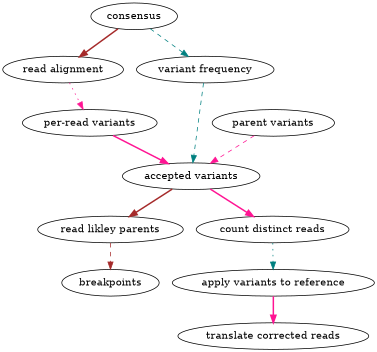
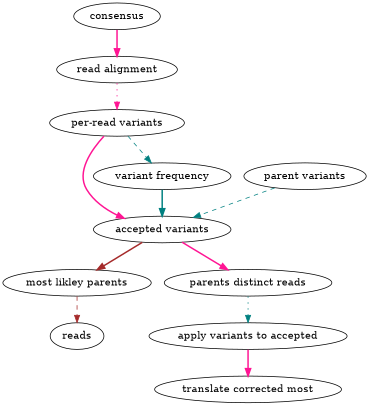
(102, 40) -> (117, 39)
(166, 40) -> (137, 147)
(199, 119) -> (162, 199)
(236, 147) -> (237, 201)
(110, 229) -> (77, 283)
(273, 229) -> (248, 283)
(110, 283) -> (77, 336)
(273, 283) -> (248, 336)
(273, 336) -> (248, 389)
